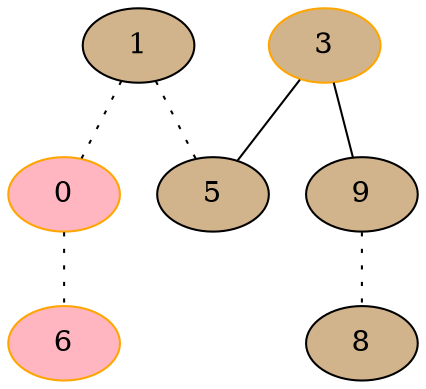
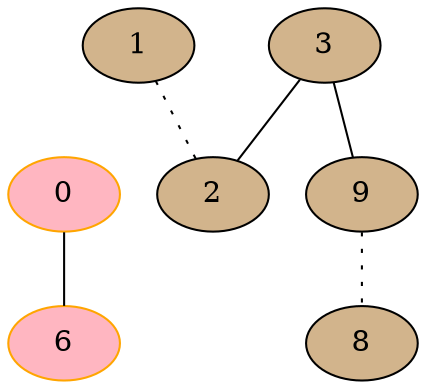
(325, 45) -> (325, 45)
(101, 120) -> none
(213, 194) -> (213, 194)
(64, 269) -> (64, 269)
